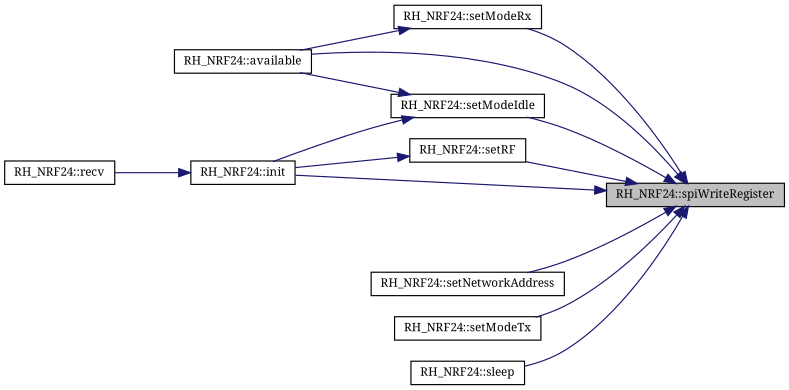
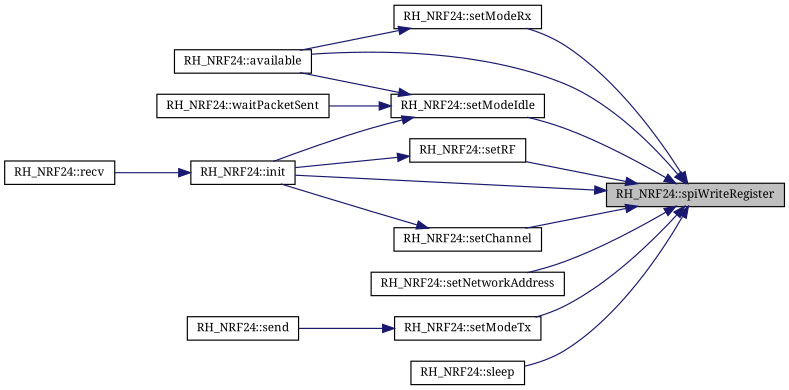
none -> (243, 106)
none -> (468, 239)
none -> (243, 328)
